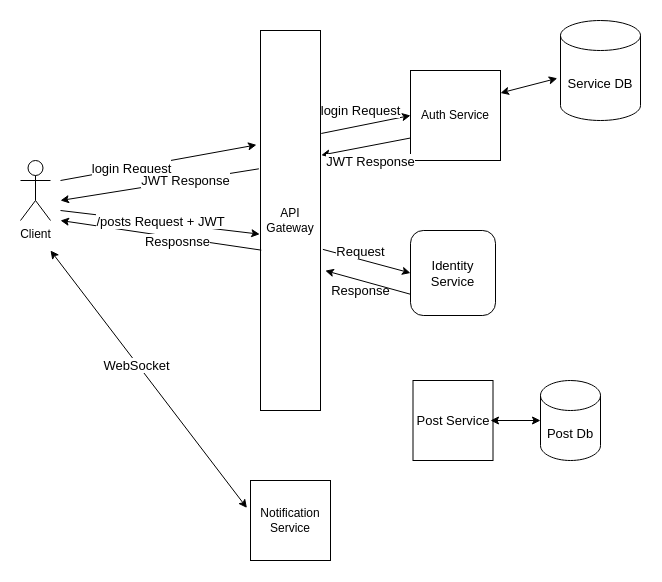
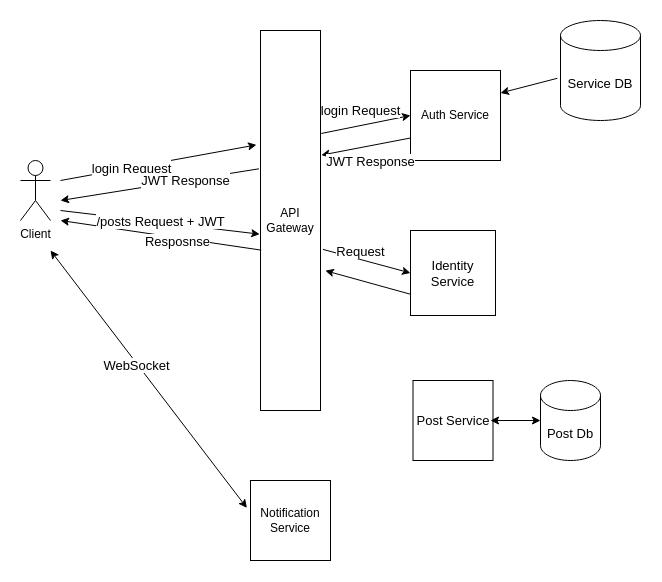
(549, 80) -> (552, 80)
(453, 273) -> (453, 273)
(361, 291) -> none
